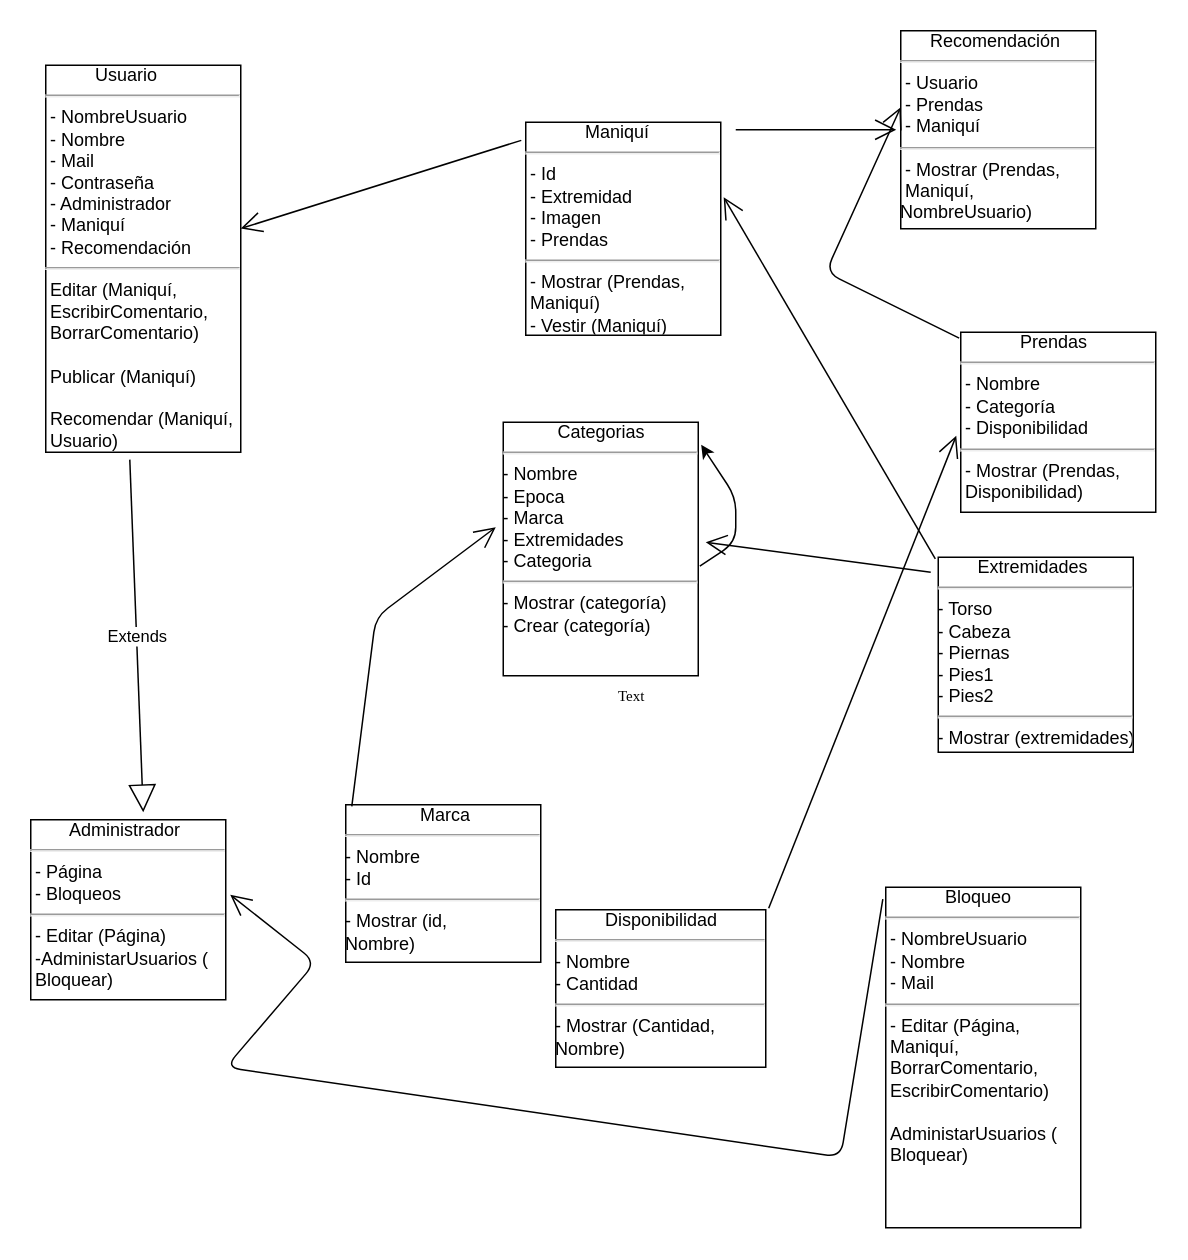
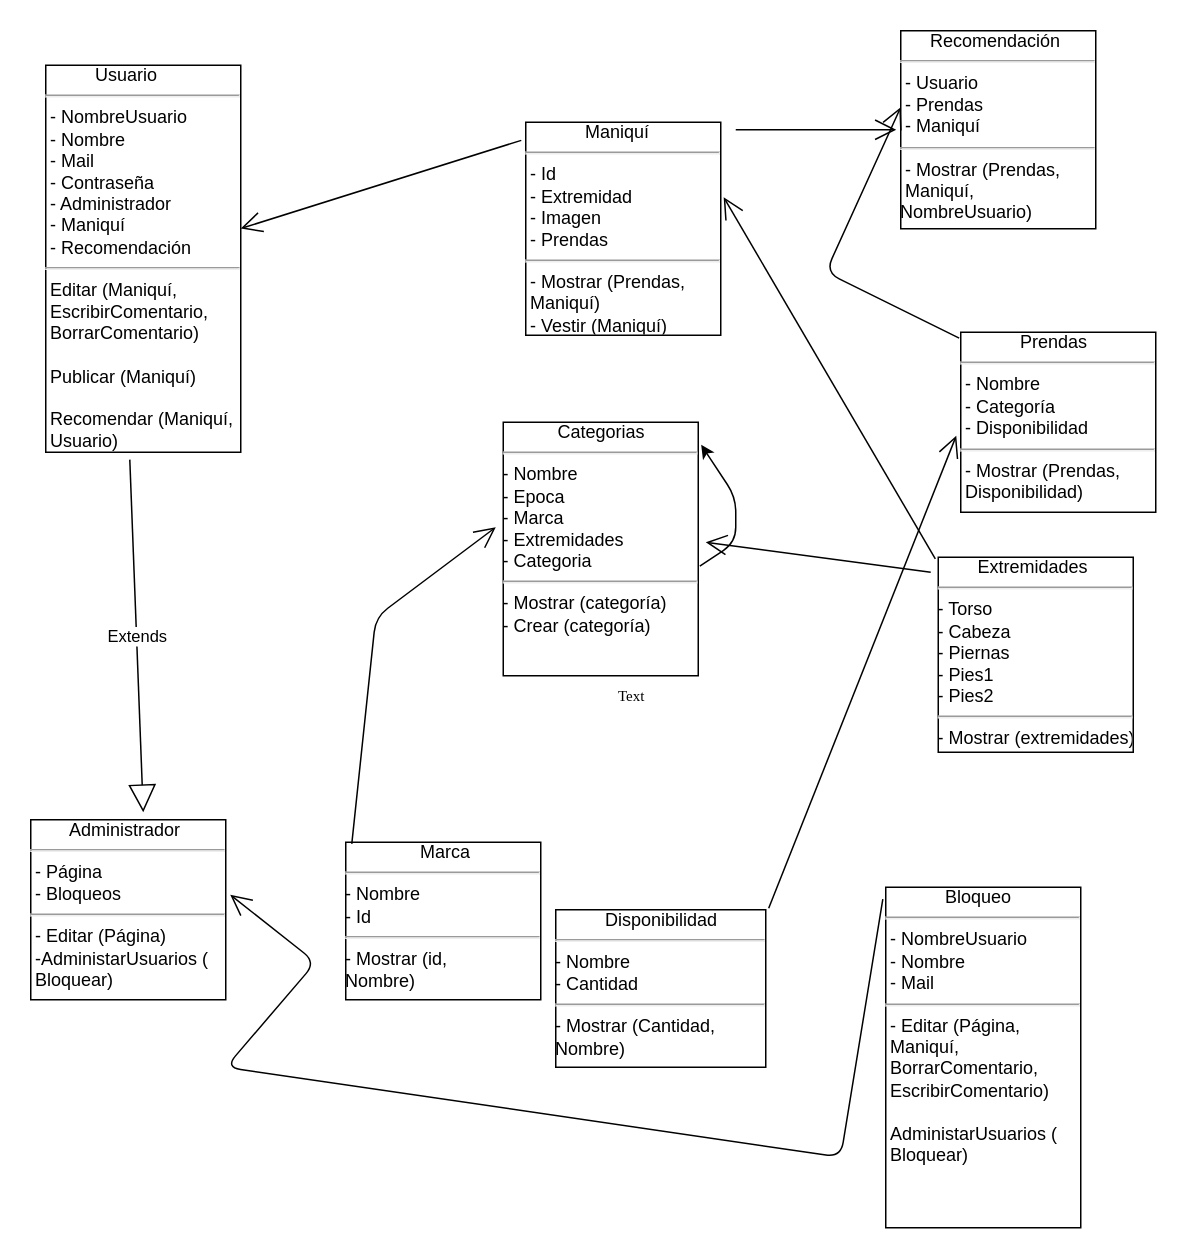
(443, 884) -> (443, 921)
